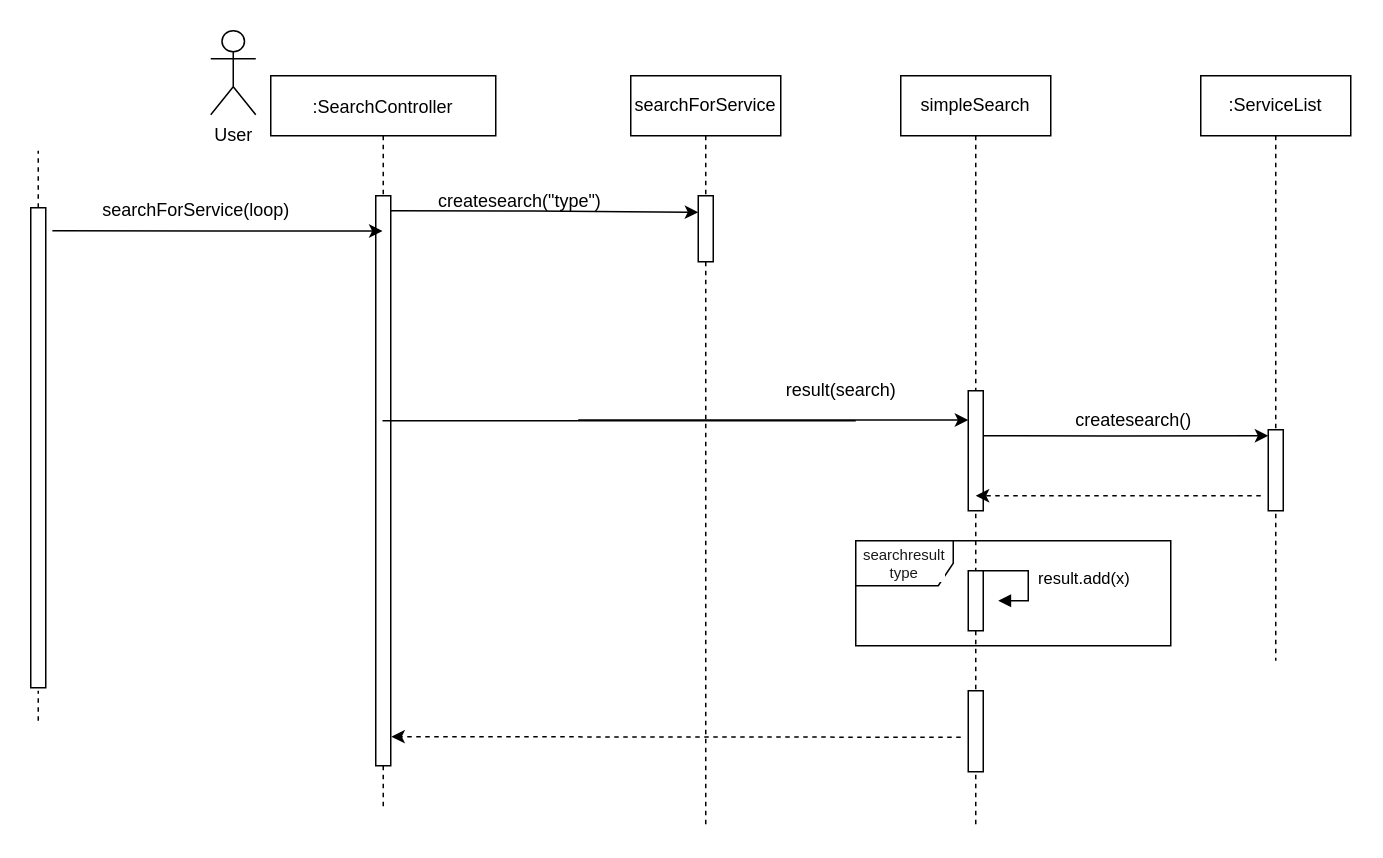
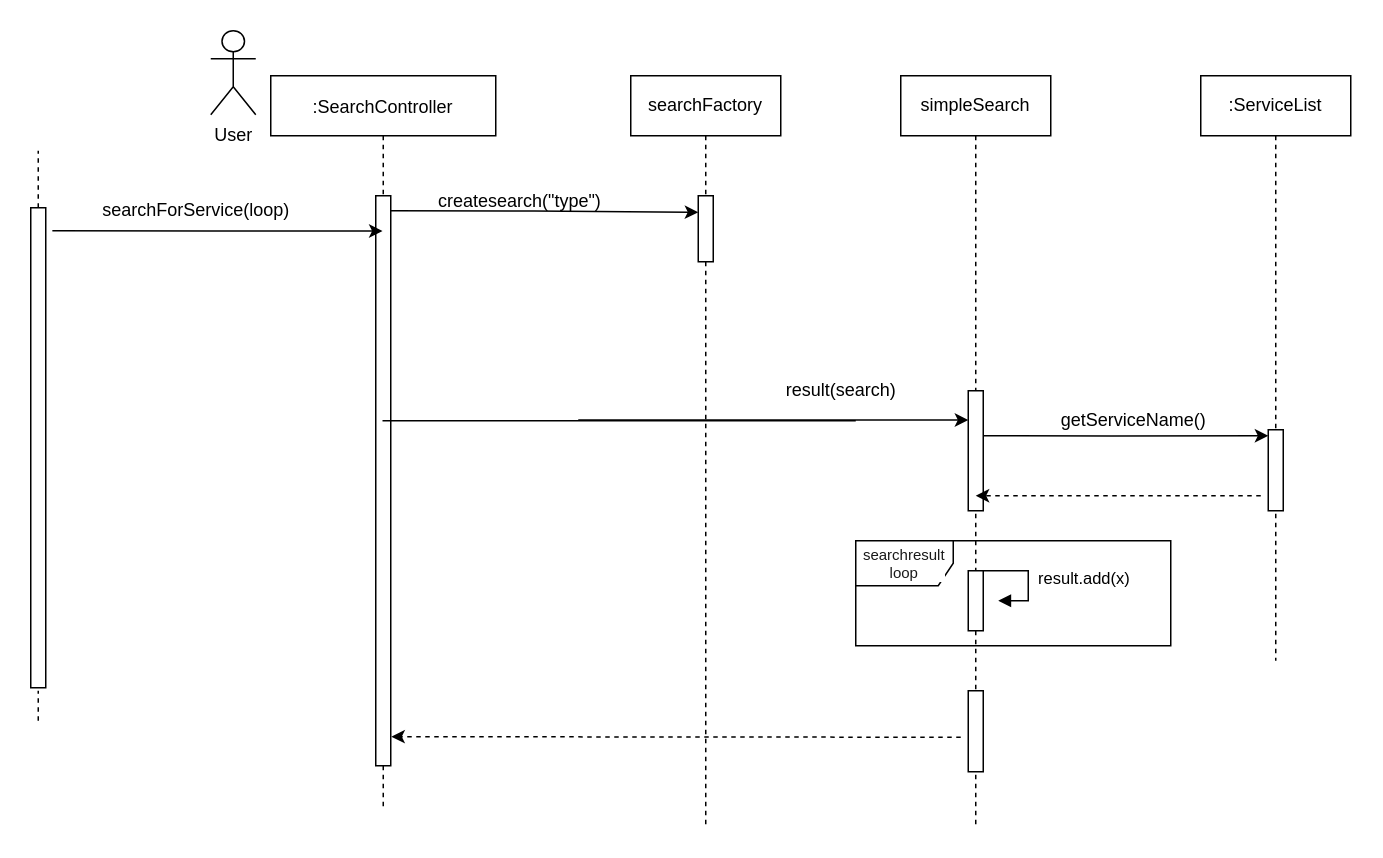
(706, 106) -> (706, 106)
(1134, 421) -> (1134, 421)
(905, 563) -> (905, 563)
